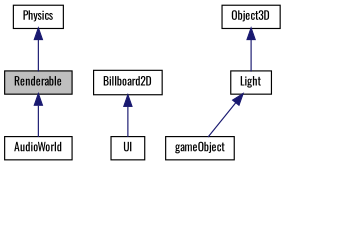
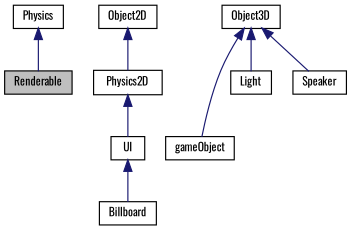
none -> (128, 17)
(128, 83) -> (128, 83)
none -> (320, 83)
(222, 120) -> (215, 86)
(38, 148) -> none
none -> (128, 213)
